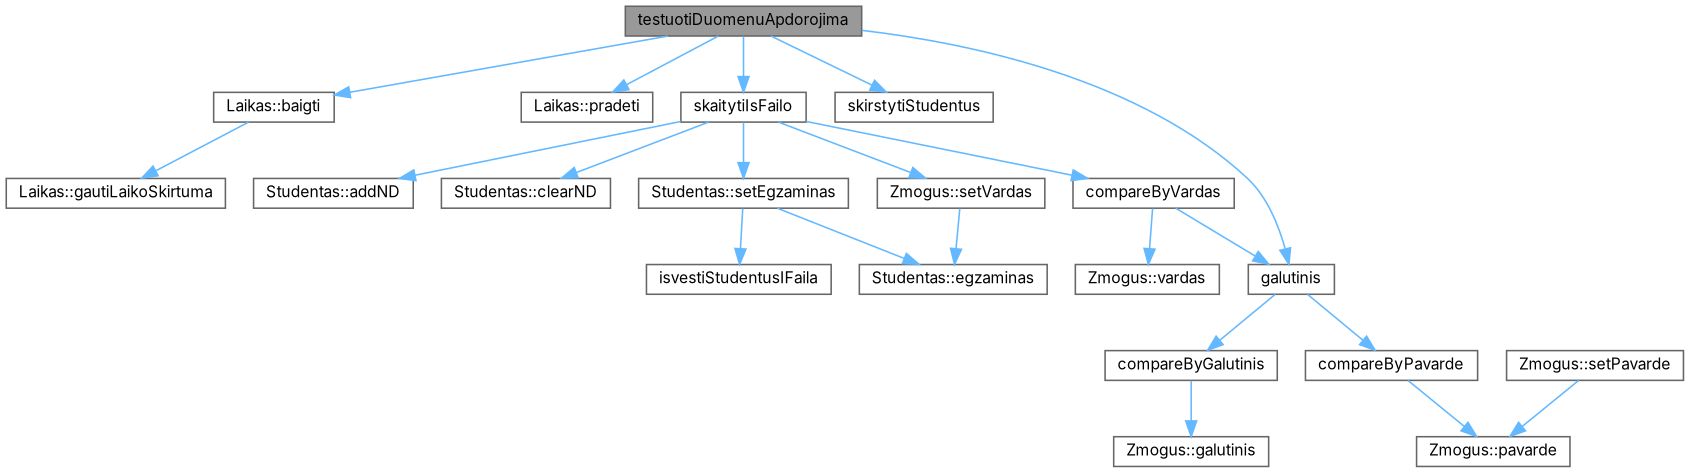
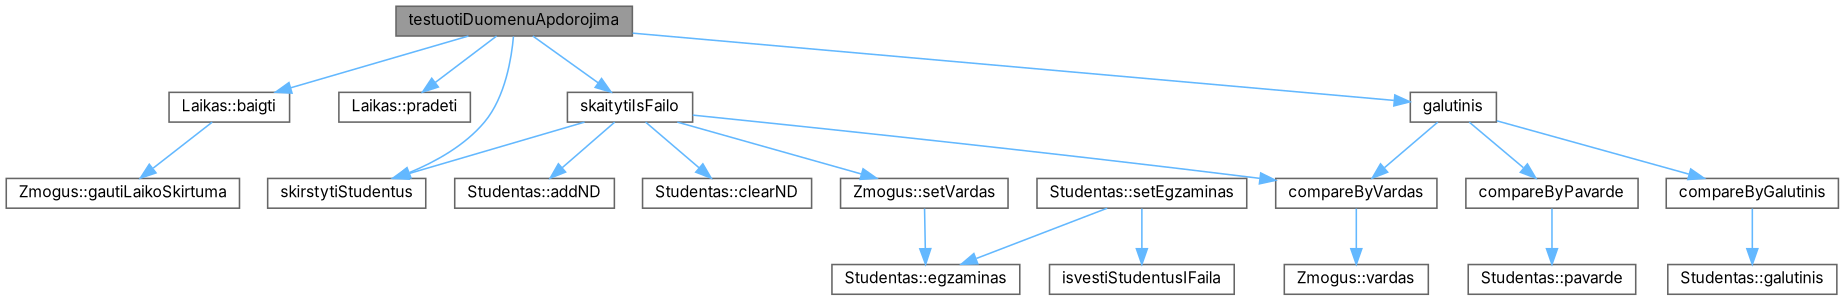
(744, 143) -> (496, 148)
(116, 193) -> (123, 193)
(1215, 232) -> (1411, 145)
(1595, 365) -> none
(1191, 452) -> (1752, 279)
(1493, 452) -> (1552, 279)
